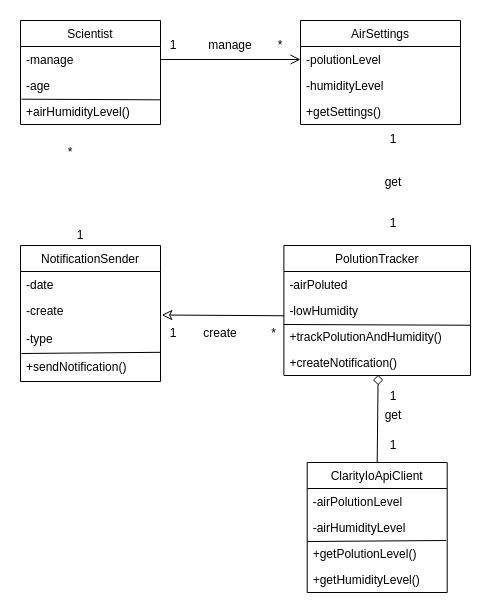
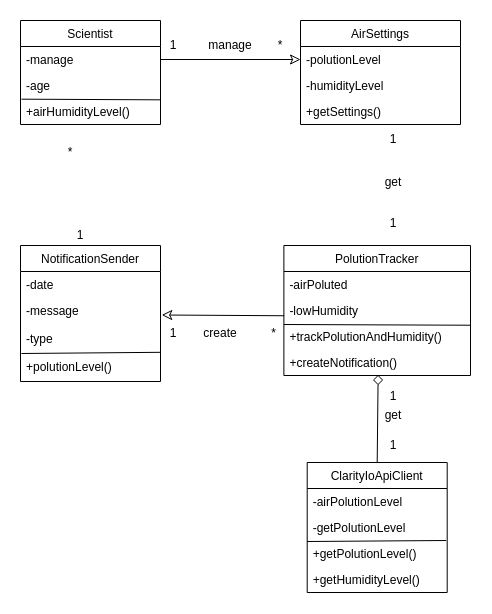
(293, 60) -> (291, 60)
(50, 311) -> (53, 311)
(85, 367) -> (75, 367)
(364, 528) -> (365, 528)
